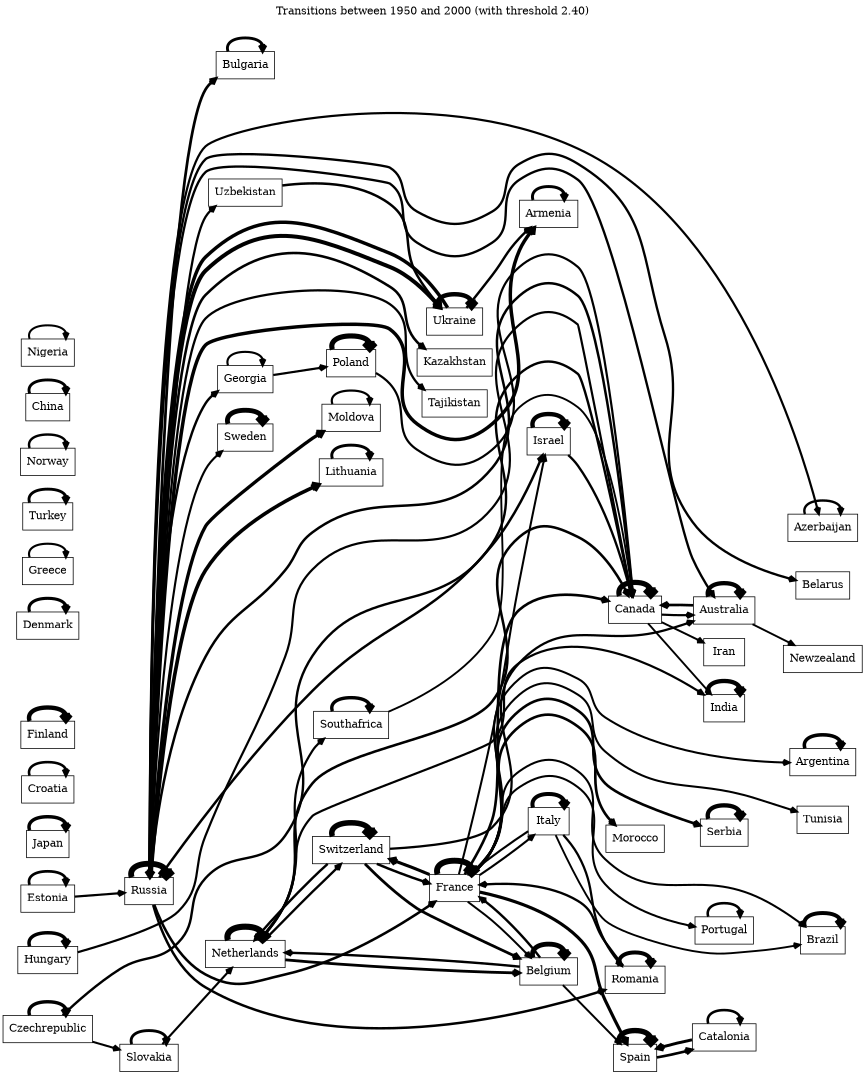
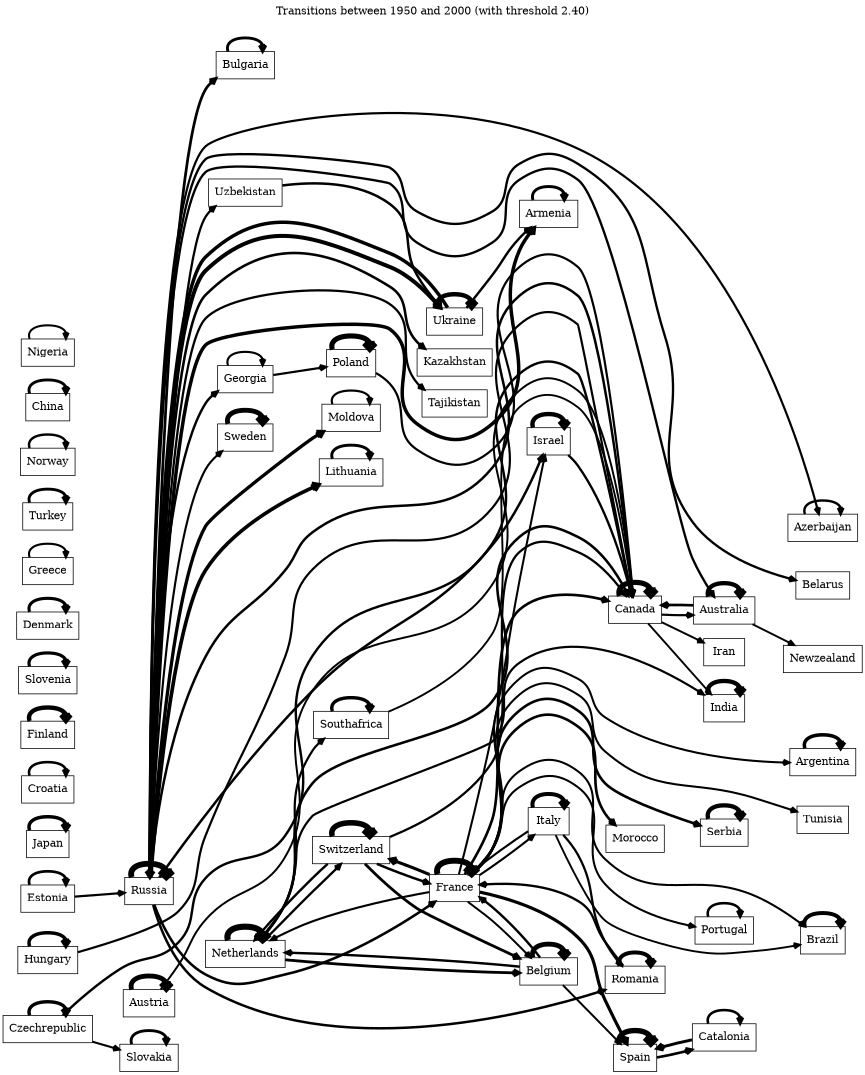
none -> (48, 680)
(508, 755) -> (507, 578)
none -> (149, 1003)
(195, 1008) -> (351, 909)
